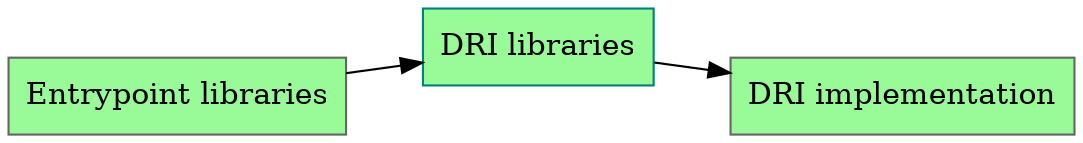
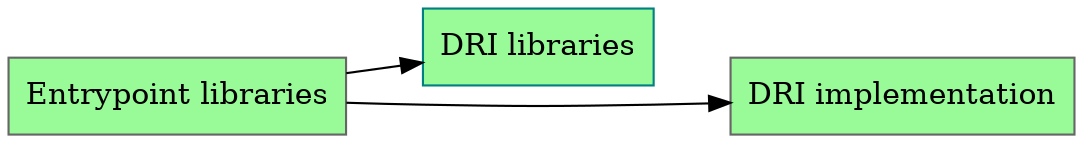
(681, 66) -> (528, 106)
